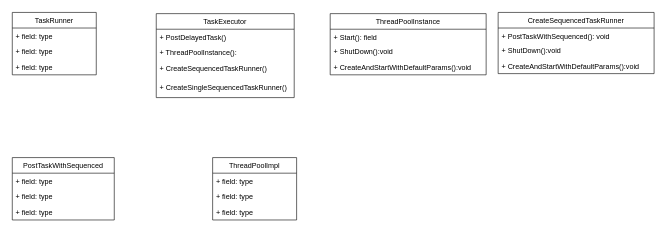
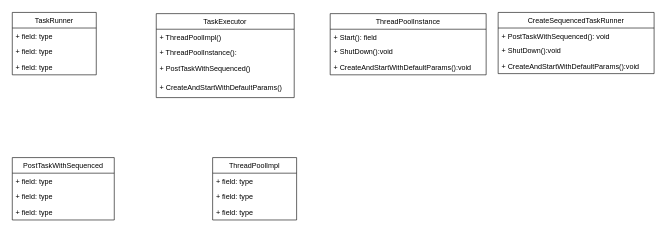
(196, 37) -> (193, 37)
(217, 68) -> (208, 68)
(227, 88) -> (227, 88)
